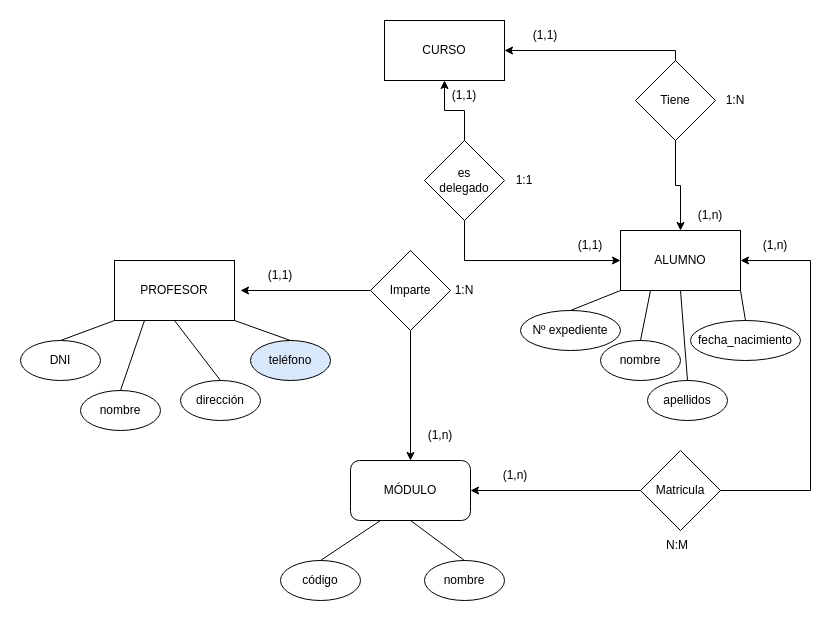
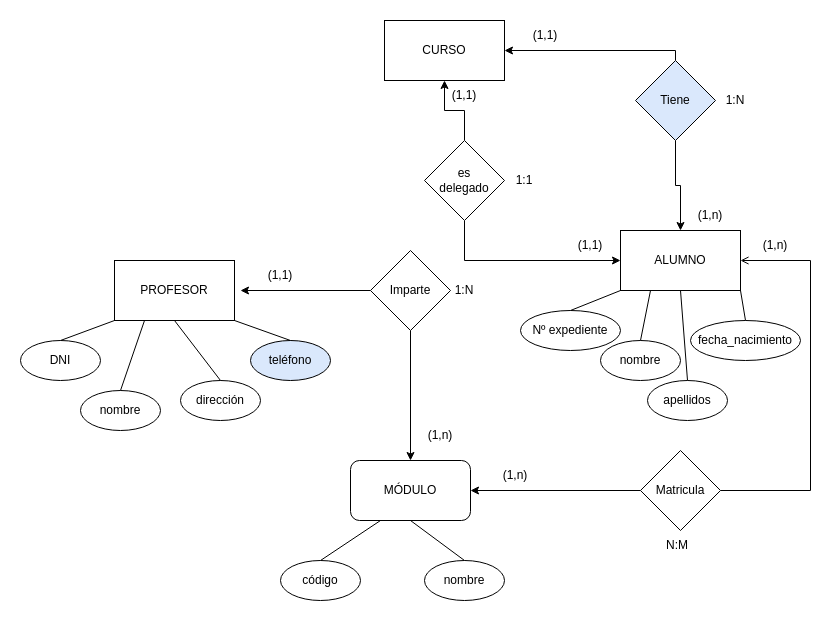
(676, 101) -> (676, 101)
(748, 261) -> (746, 261)
